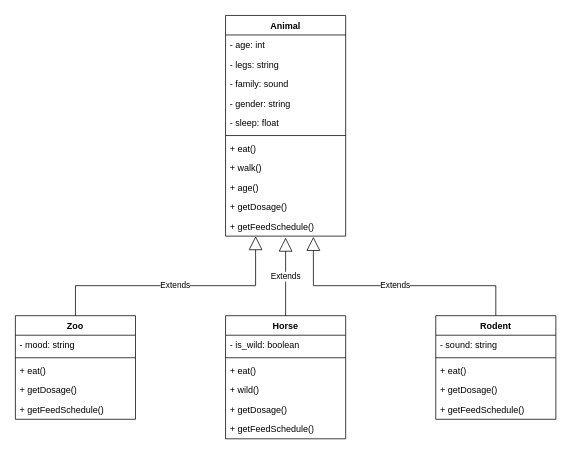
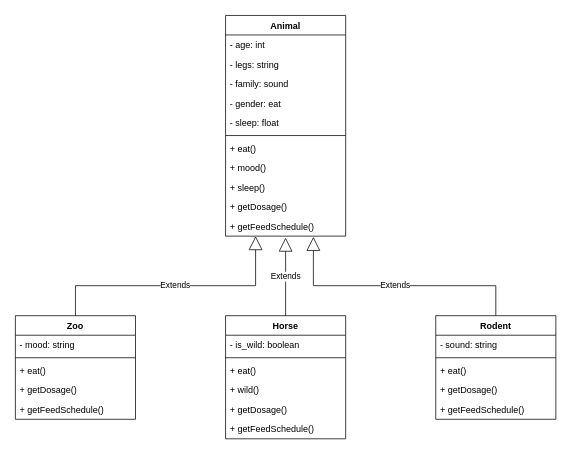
(265, 104) -> (259, 104)
(247, 168) -> (248, 168)
(246, 188) -> (250, 188)
